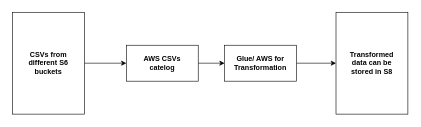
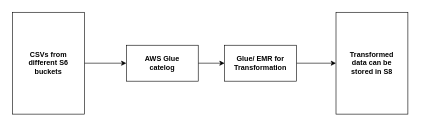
(162, 63) -> (162, 63)
(261, 63) -> (261, 63)
